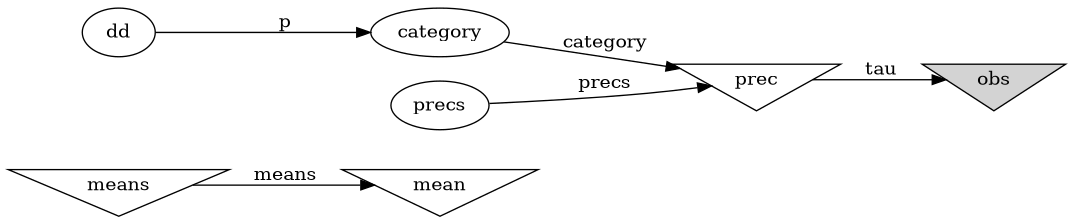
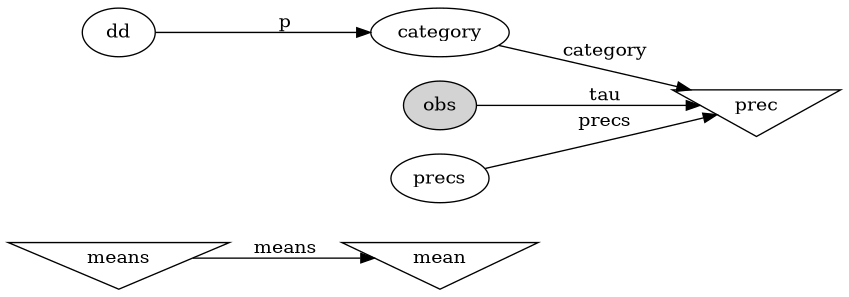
(873, 80) -> (581, 105)
(994, 80) -> (440, 105)
